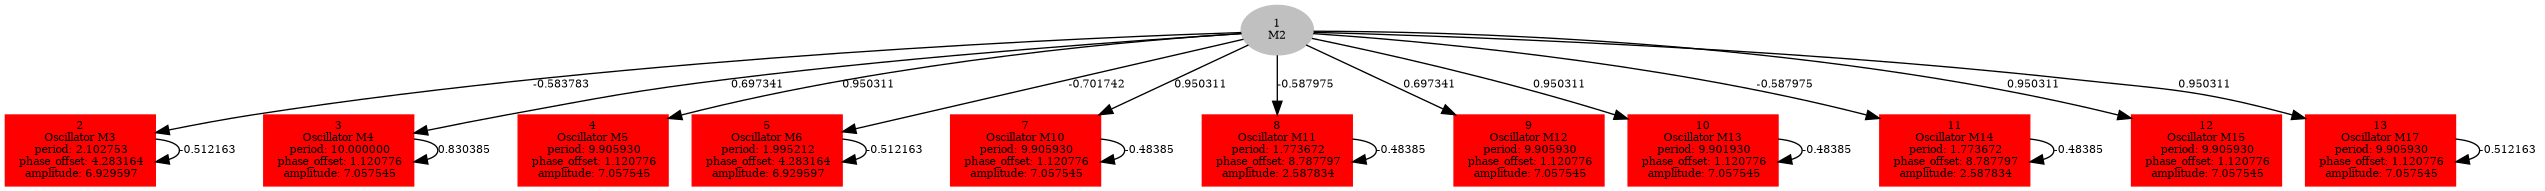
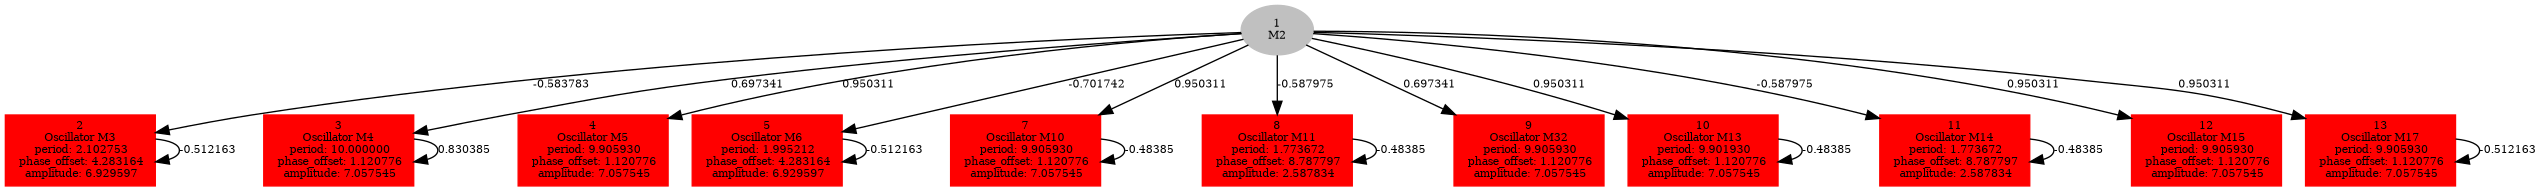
(1529, 138) -> (1529, 138)
